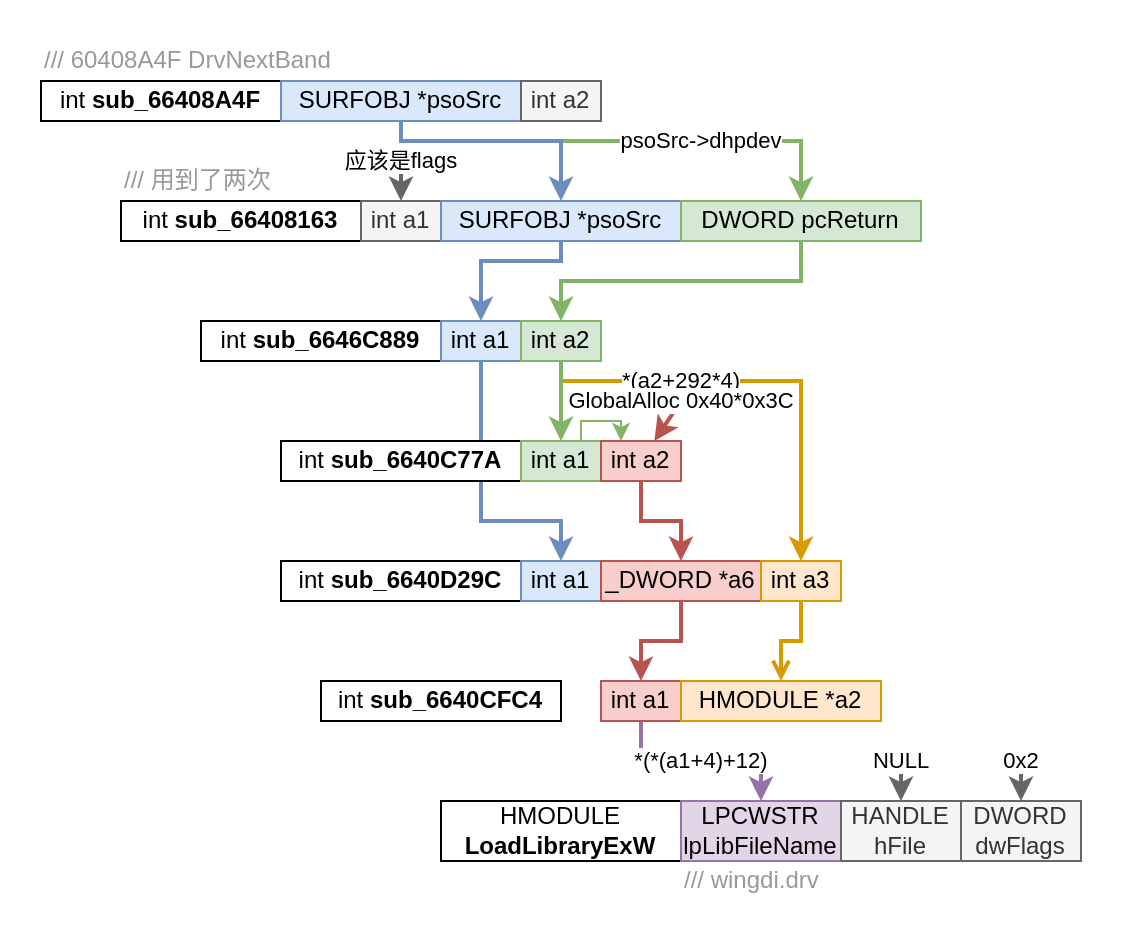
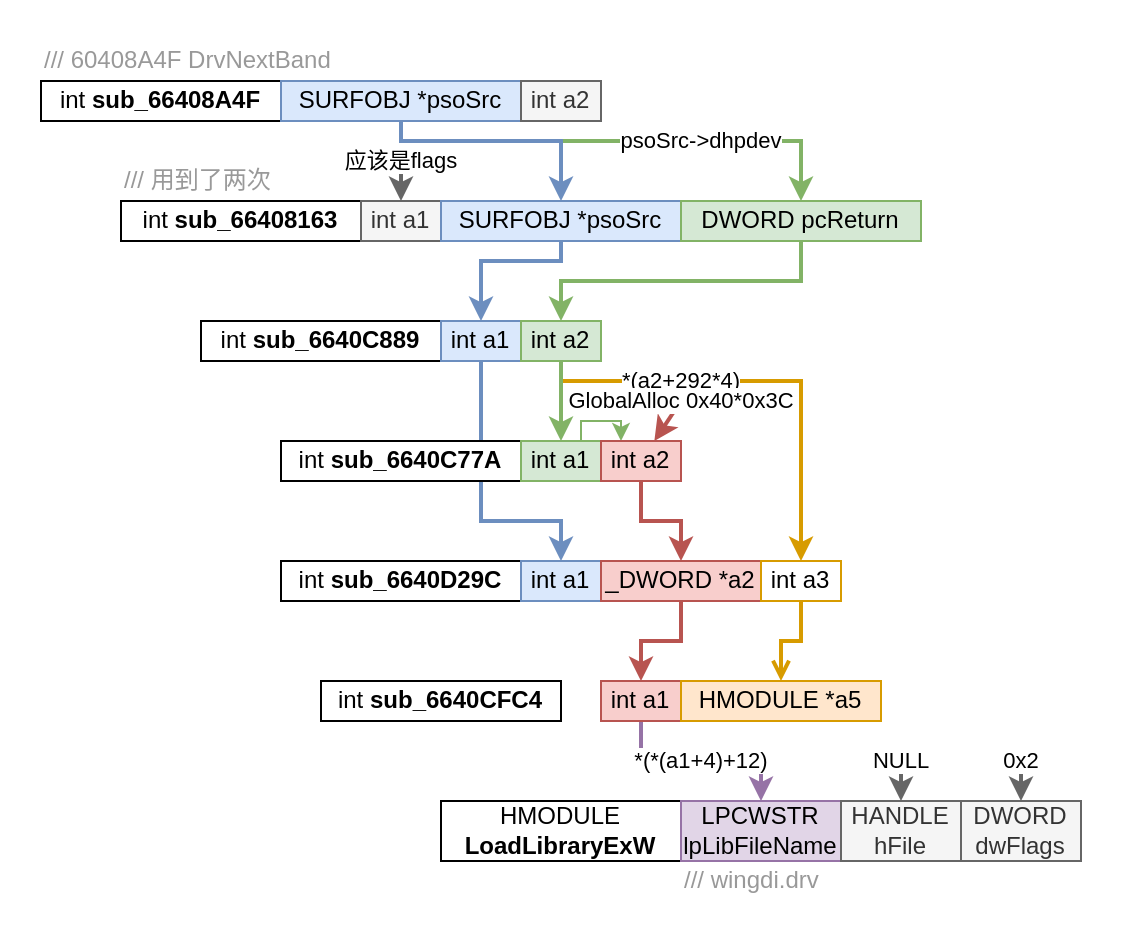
(321, 341) -> (321, 341)
(681, 581) -> (681, 581)
(801, 581) -> (801, 581)
(781, 701) -> (781, 701)
